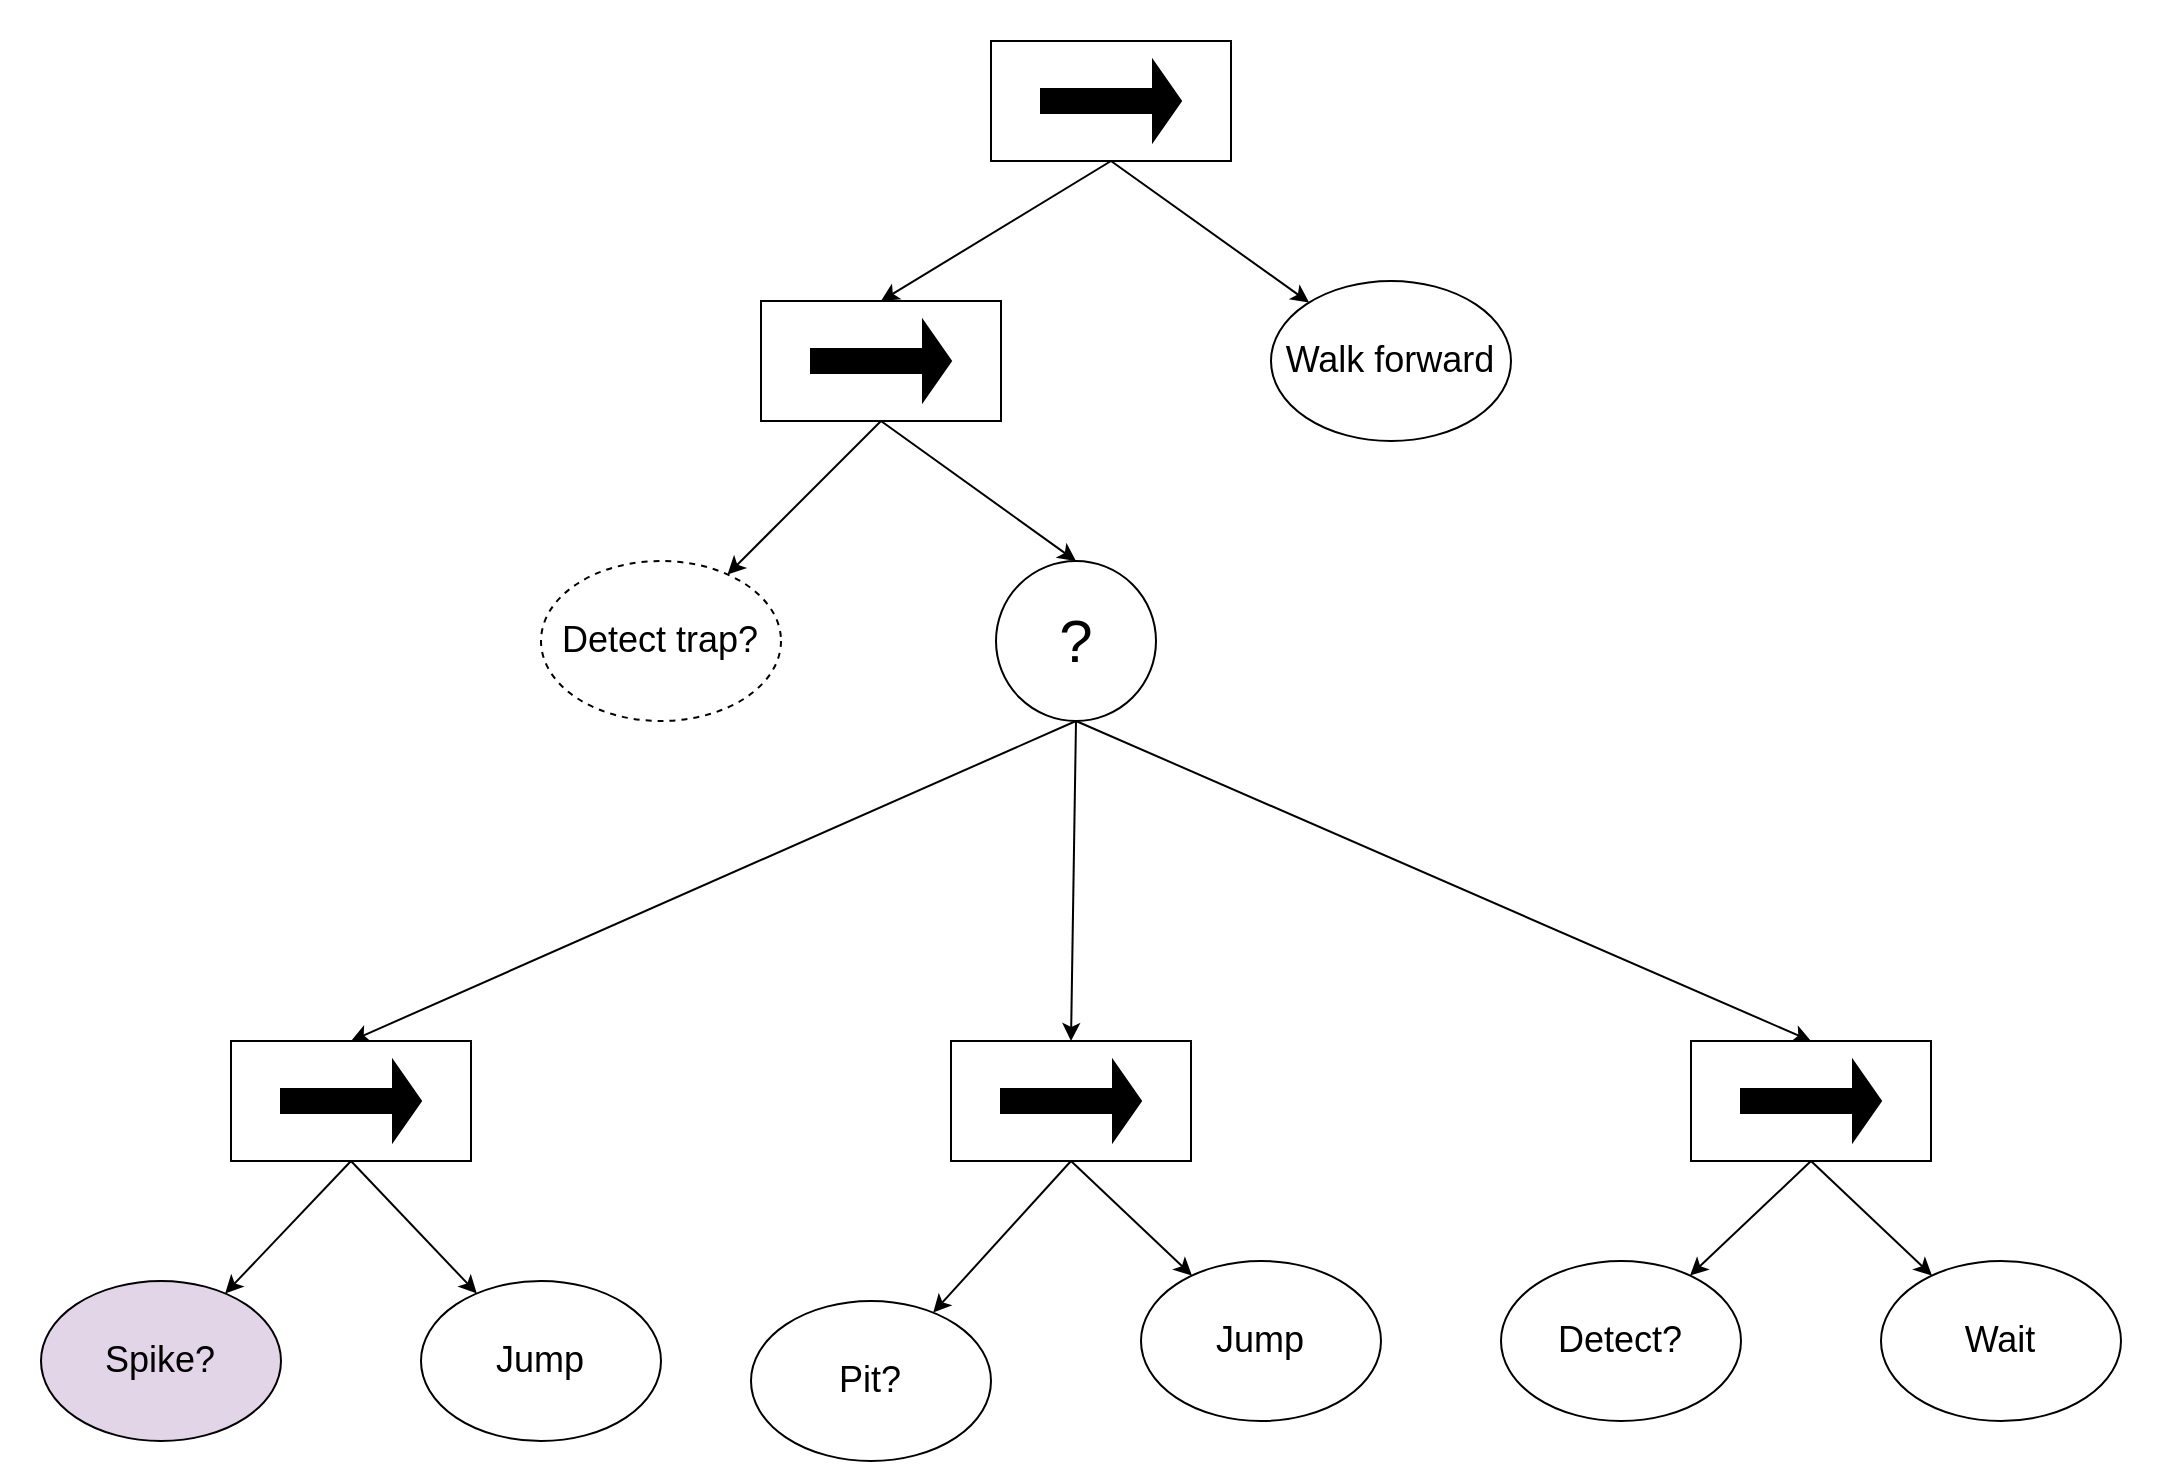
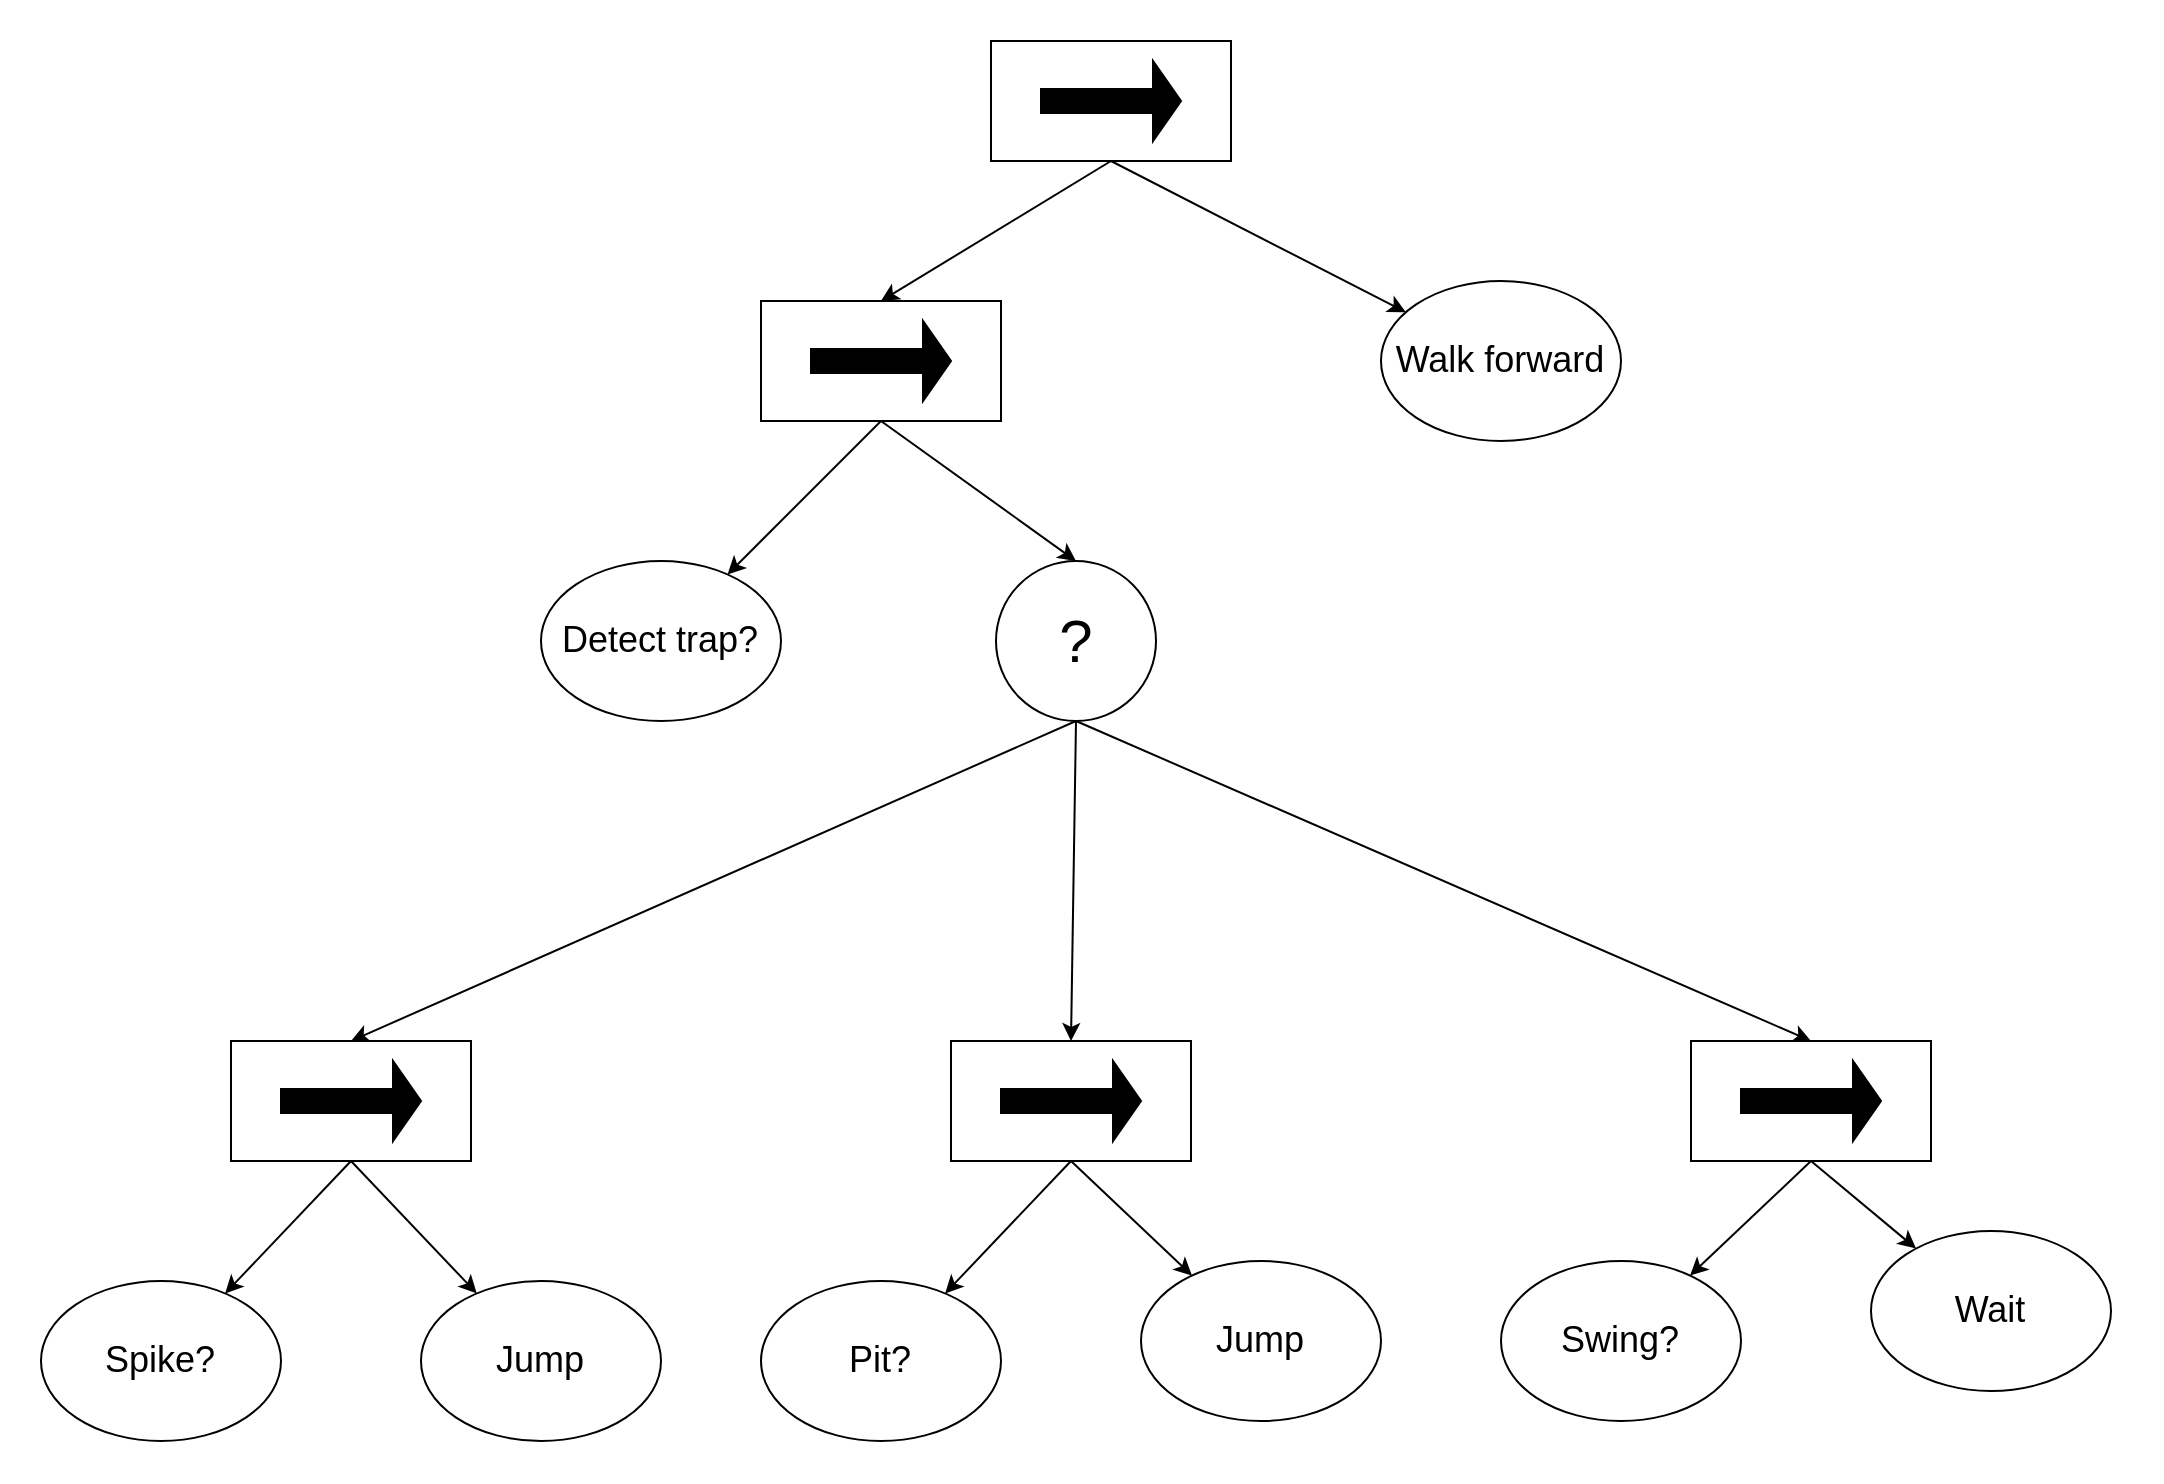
(1391, 361) -> (1501, 361)
(661, 641) -> (661, 641)
(1621, 1341) -> (1621, 1341)
(2001, 1341) -> (1991, 1311)
(161, 1361) -> (161, 1361)
(871, 1381) -> (881, 1361)
